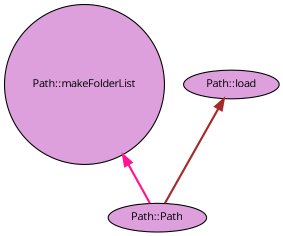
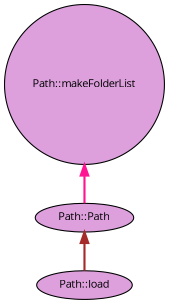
(192, 156) -> (84, 257)
